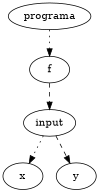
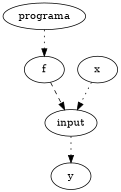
(38, 146) -> (86, 93)
(61, 146) -> (71, 146)
